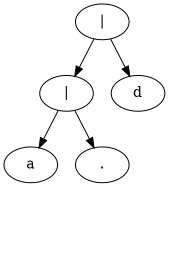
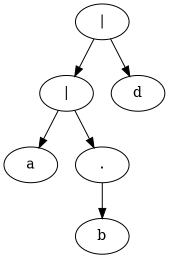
none -> (102, 236)
